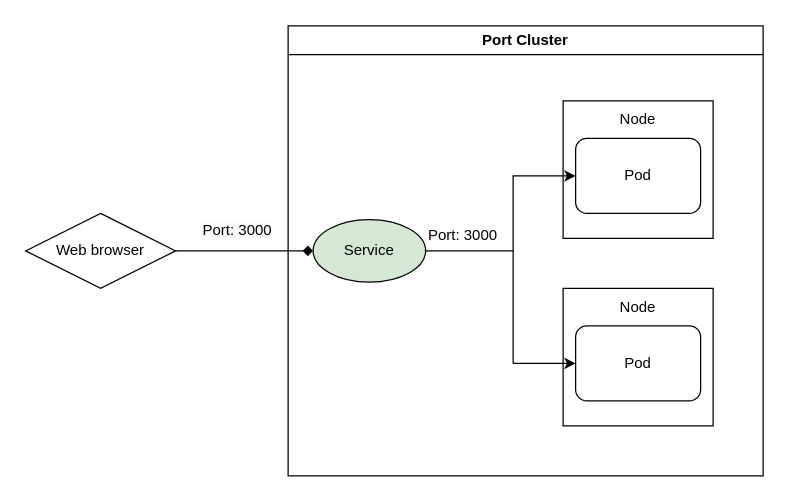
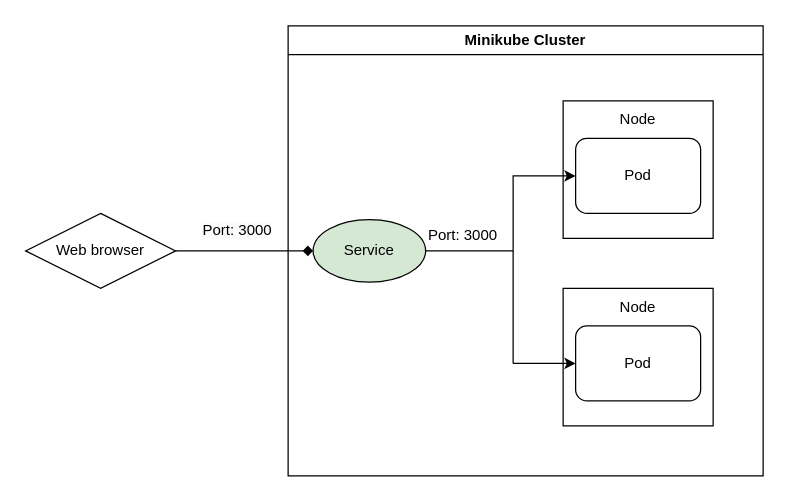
(526, 41) -> (526, 41)
